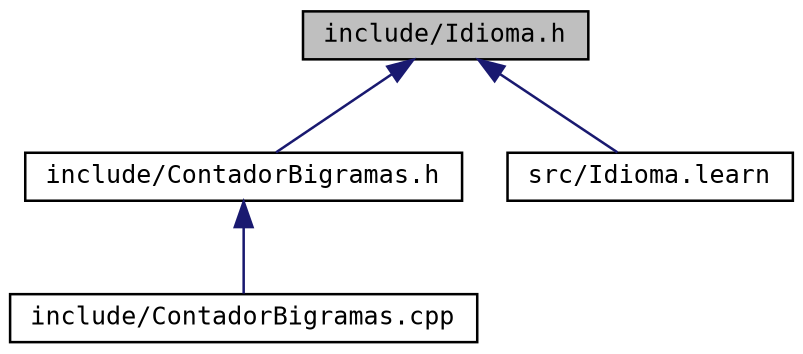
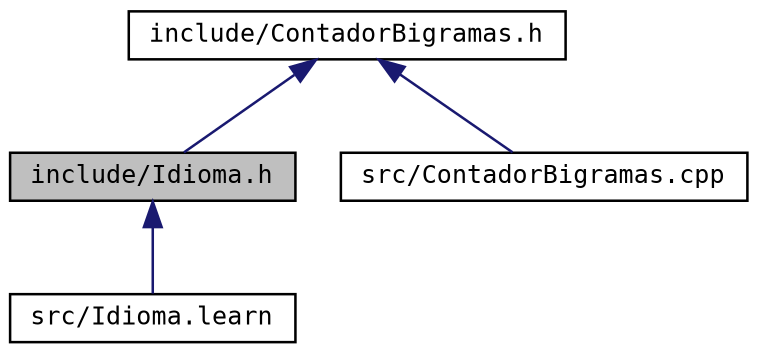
(334, 113) -> (239, 114)
(244, 318) -> (544, 177)
